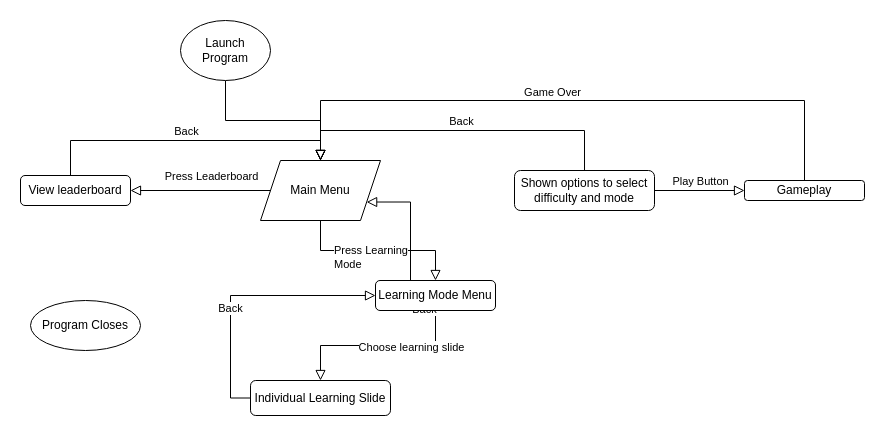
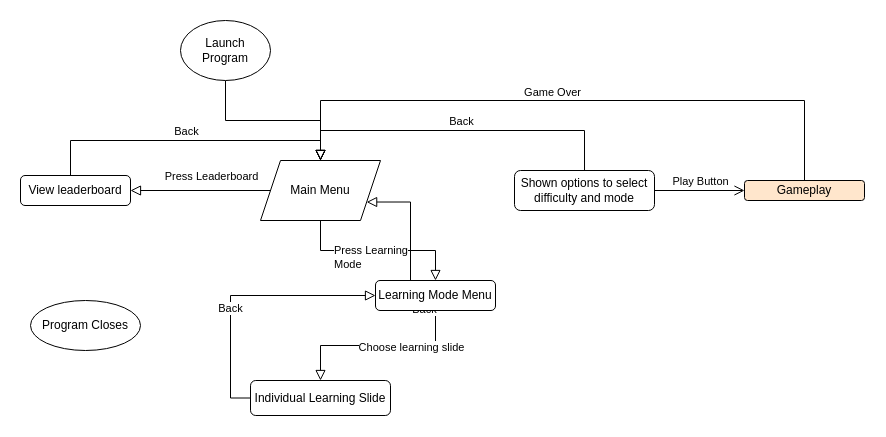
(733, 191) -> (737, 191)
(805, 191) -> (805, 191)
